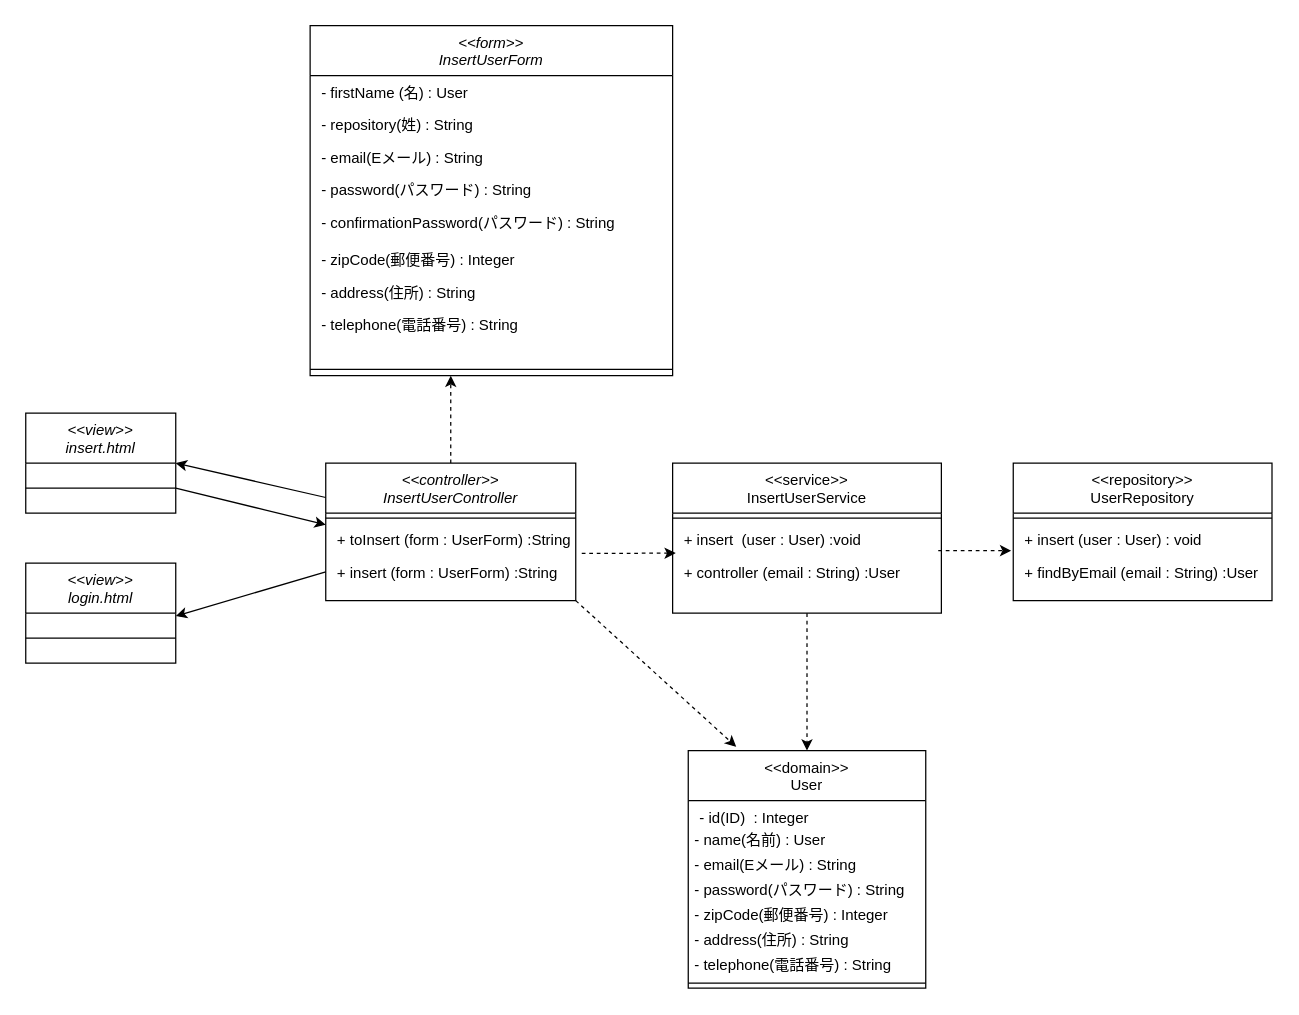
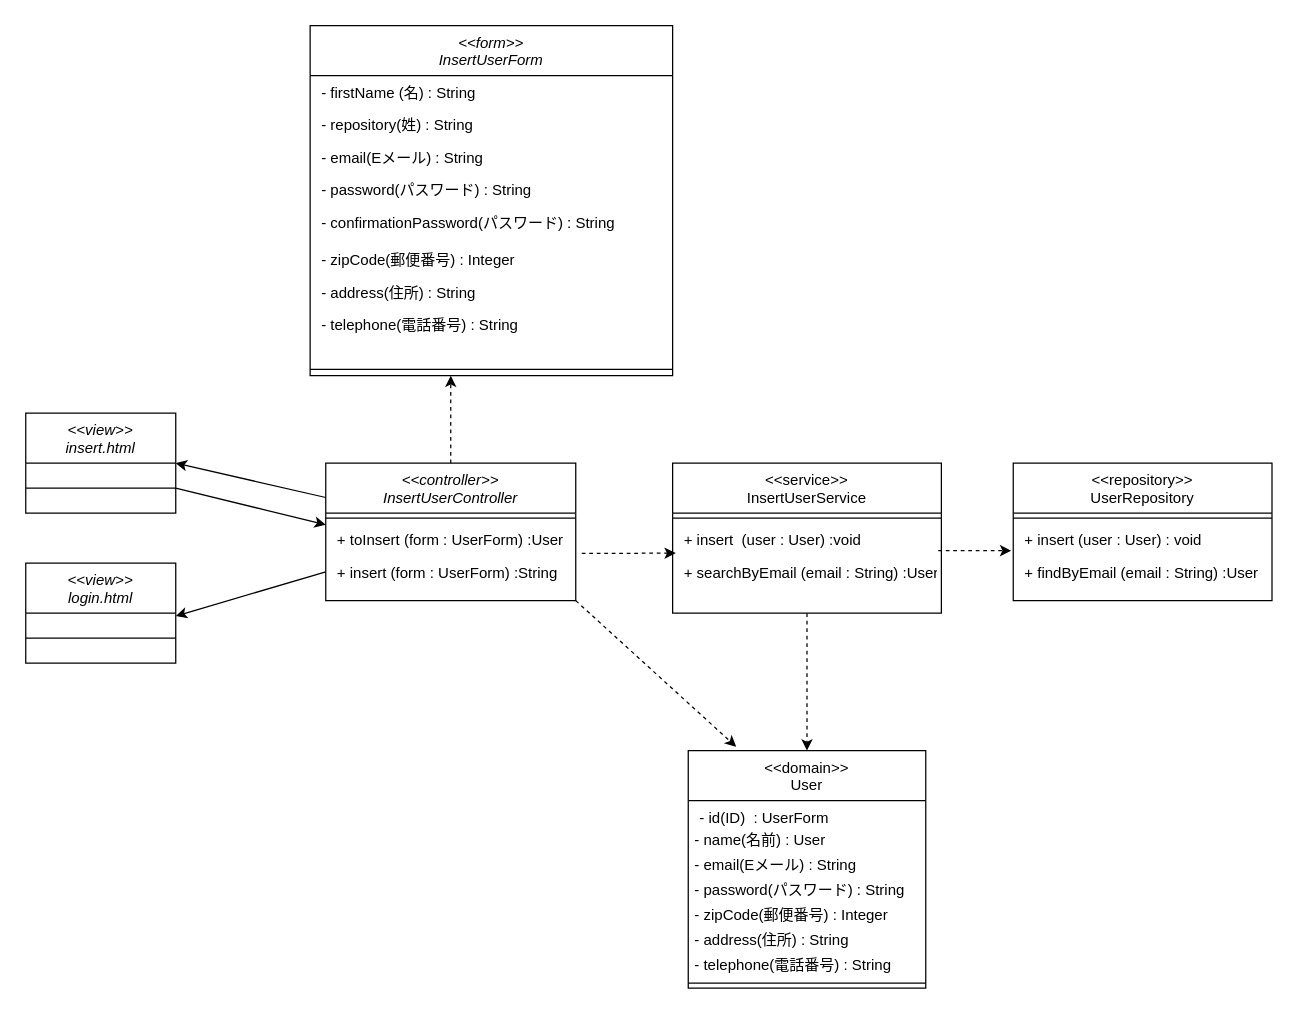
(401, 93) -> (407, 93)
(468, 540) -> (462, 540)
(803, 573) -> (816, 573)
(765, 818) -> (769, 818)
